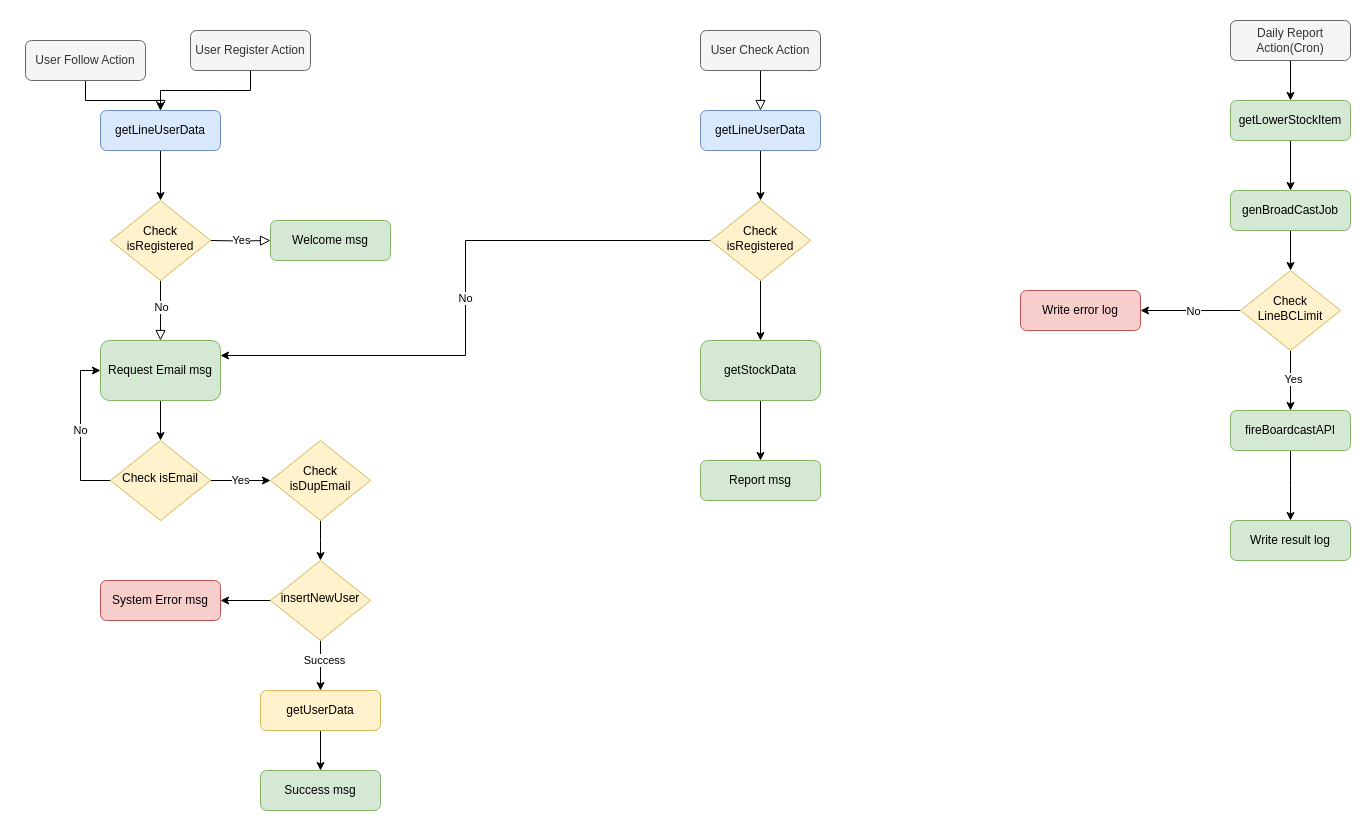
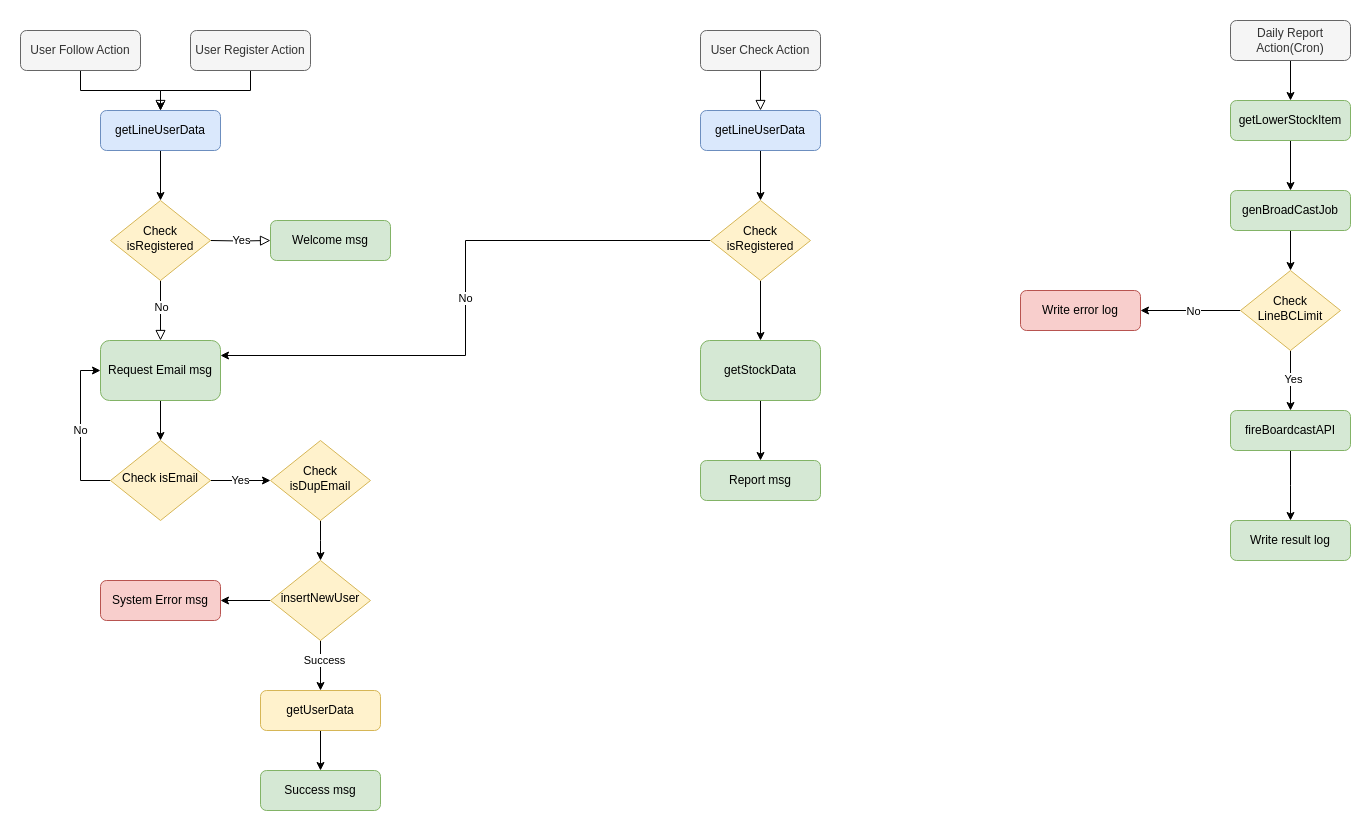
(86, 61) -> (81, 51)
